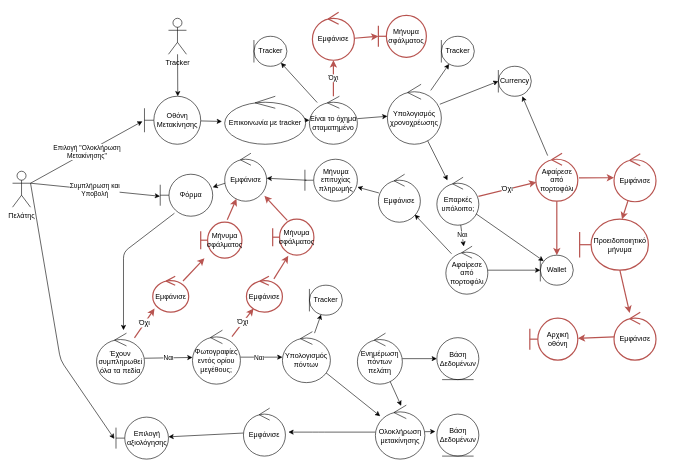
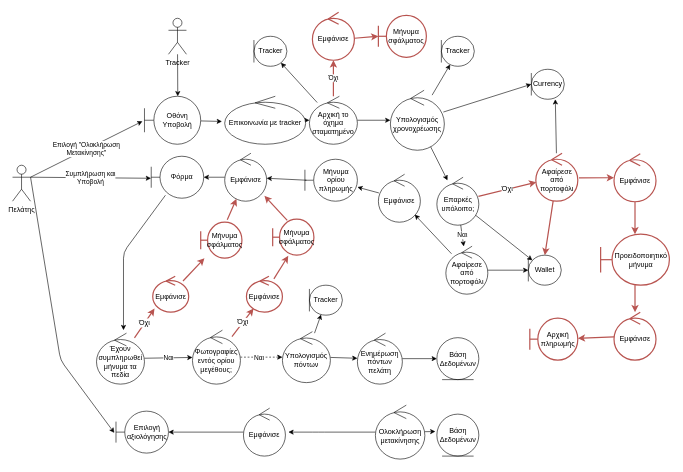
(515, 81) -> (548, 84)
(414, 114) -> (417, 120)
(177, 120) -> (177, 120)
(333, 123) -> (333, 123)
(336, 180) -> (336, 180)
(21, 189) -> (21, 183)
(186, 195) -> (177, 177)
(614, 245) -> (635, 260)
(557, 270) -> (545, 270)
(558, 339) -> (558, 339)
(255, 357) -> (255, 357)
(120, 362) -> (120, 362)
(395, 392) -> none
(352, 394) -> (334, 358)
(142, 438) -> (142, 432)
